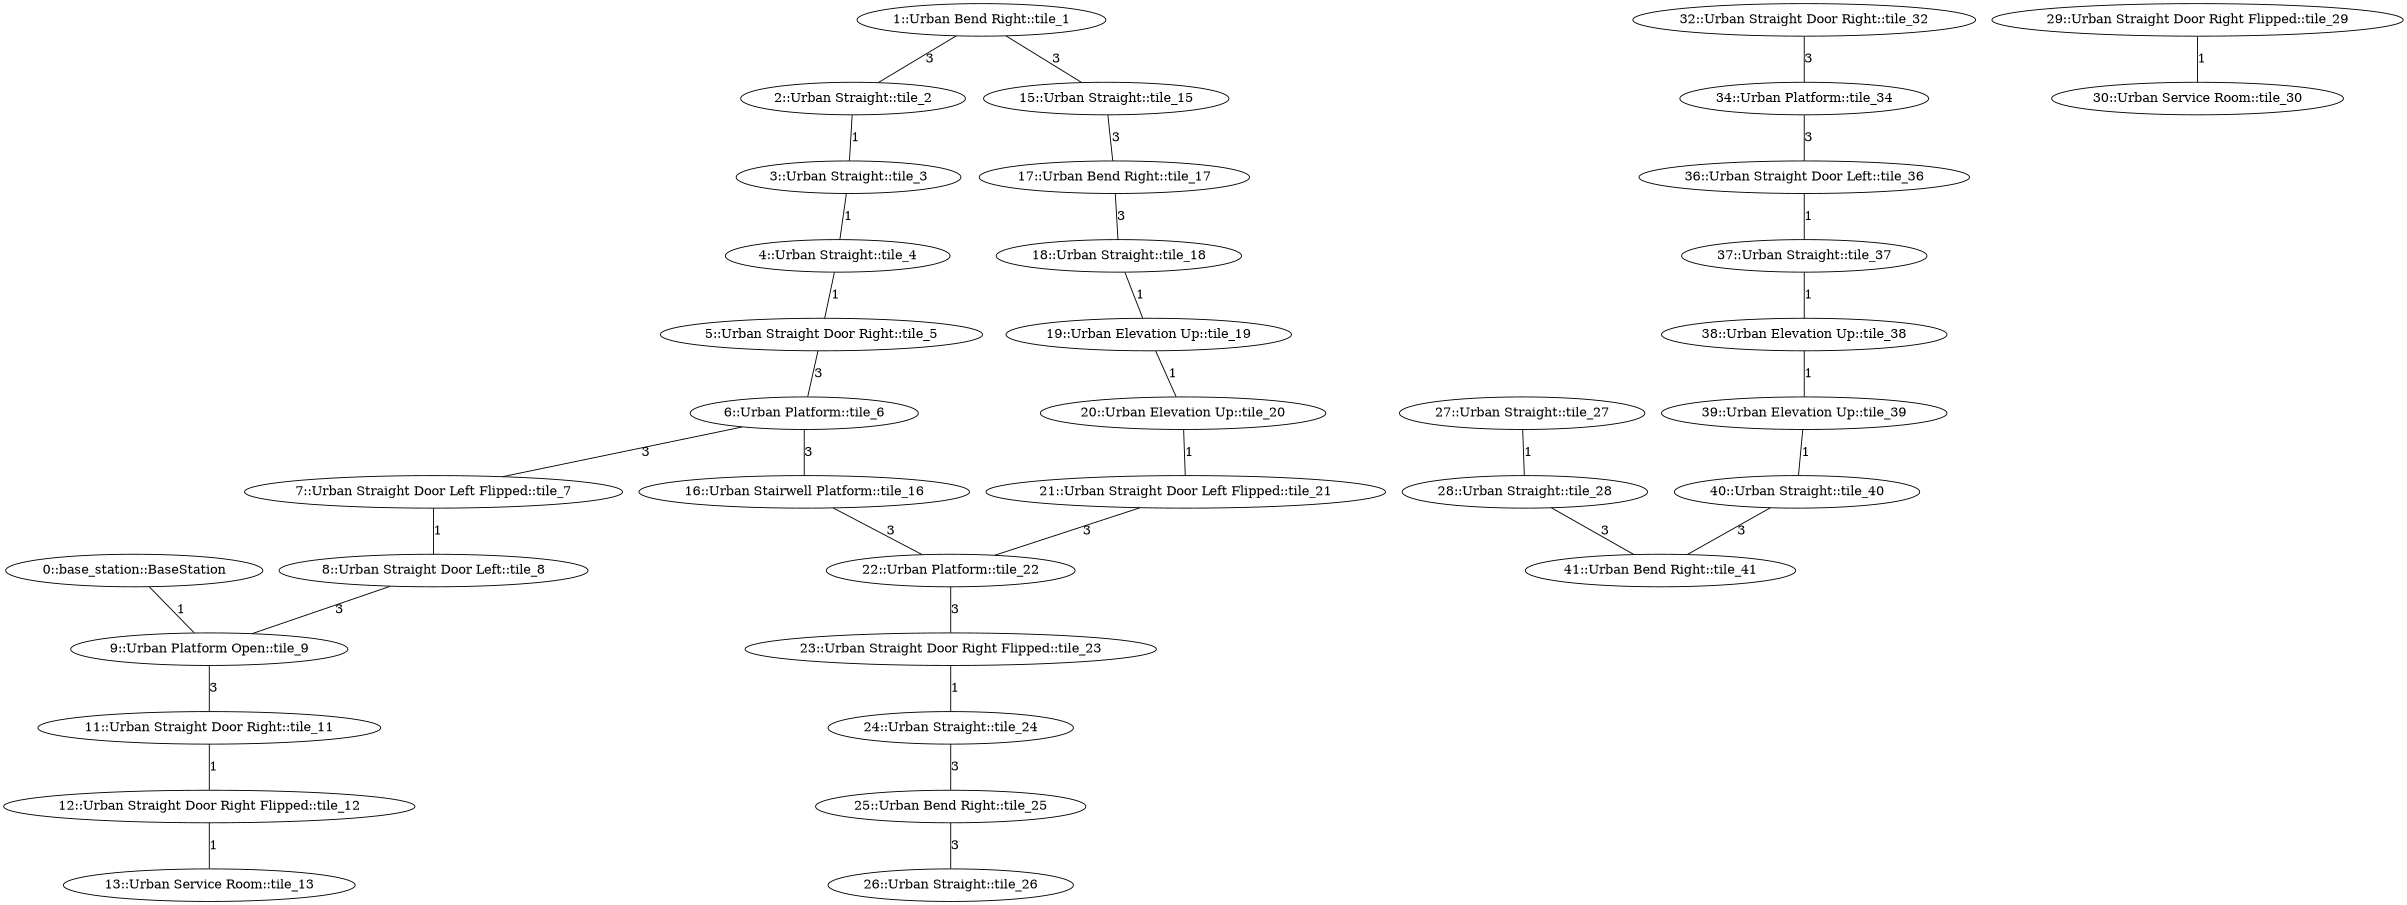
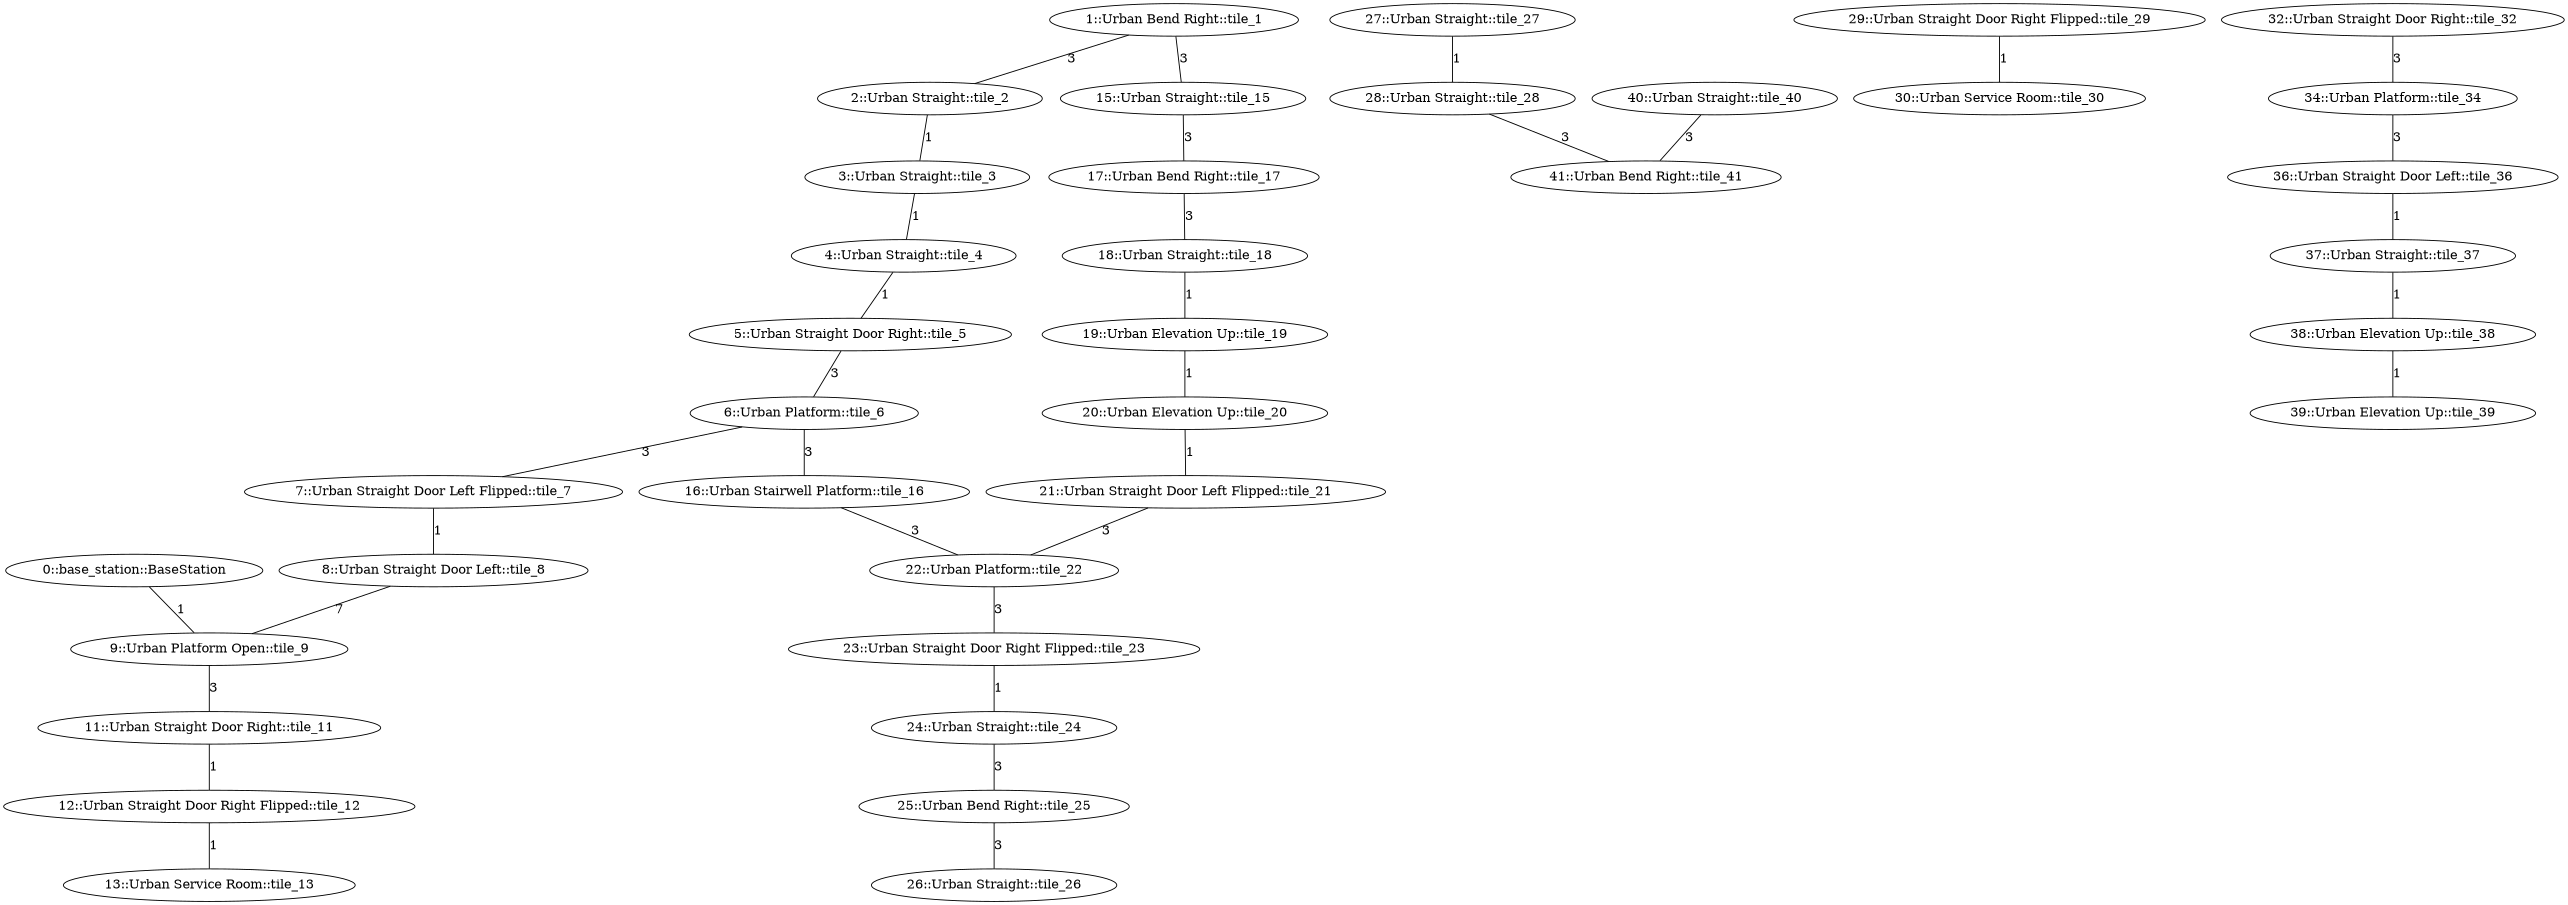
(1801, 453) -> none
(339, 610) -> (339, 610)
